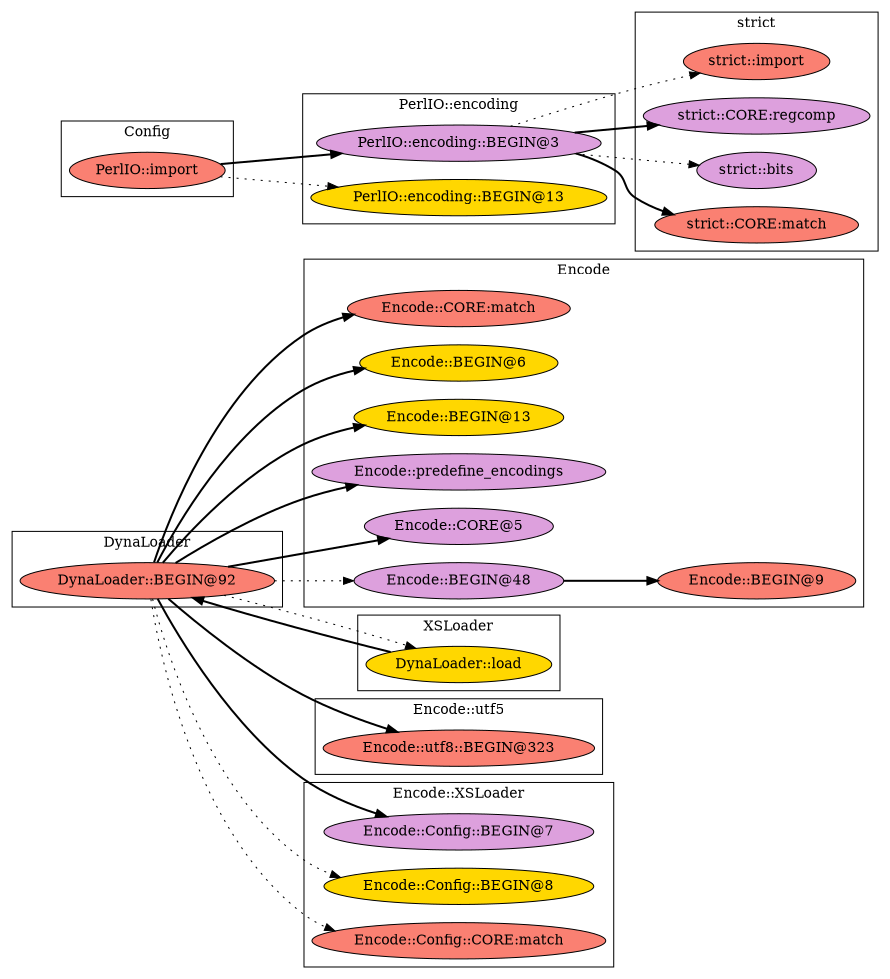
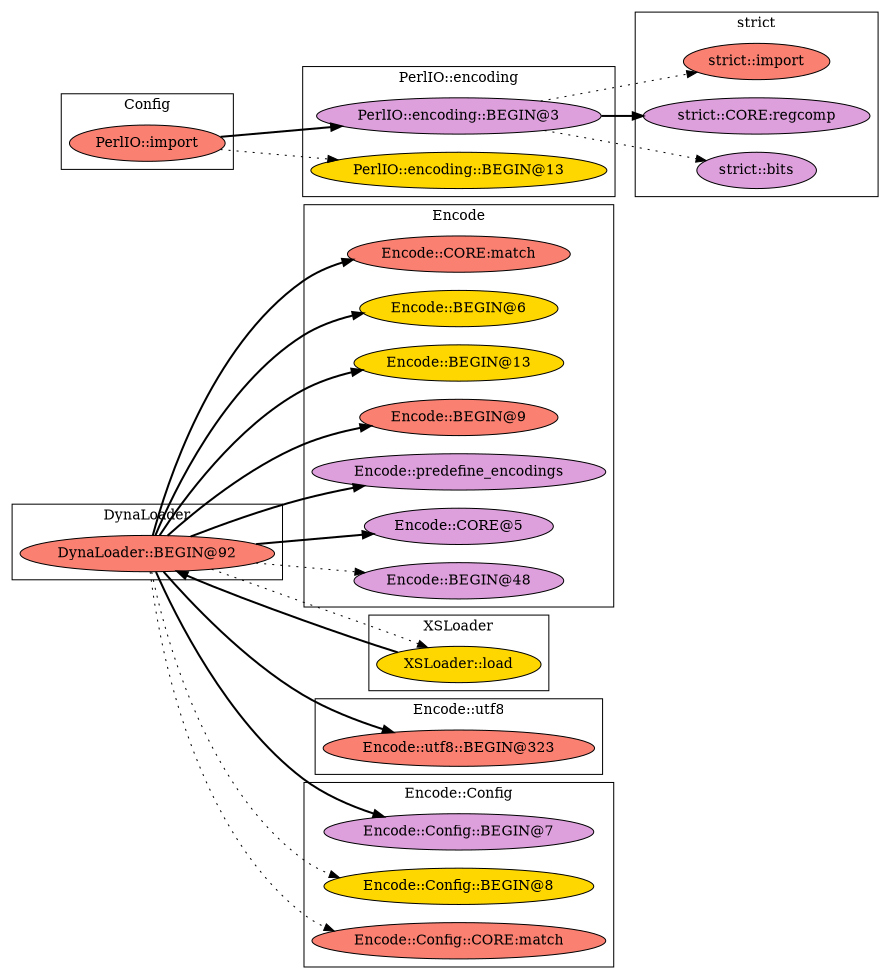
(757, 225) -> none
(605, 581) -> (257, 469)
(459, 664) -> (459, 664)
(459, 710) -> (459, 710)
(459, 794) -> (459, 794)
